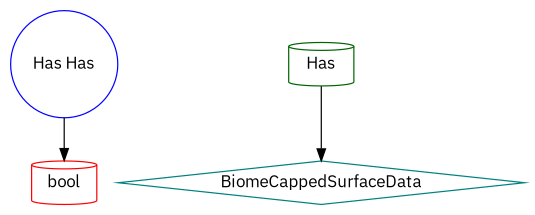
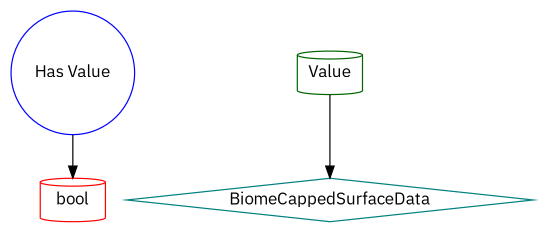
(64, 64) -> (73, 73)
(321, 64) -> (330, 73)
